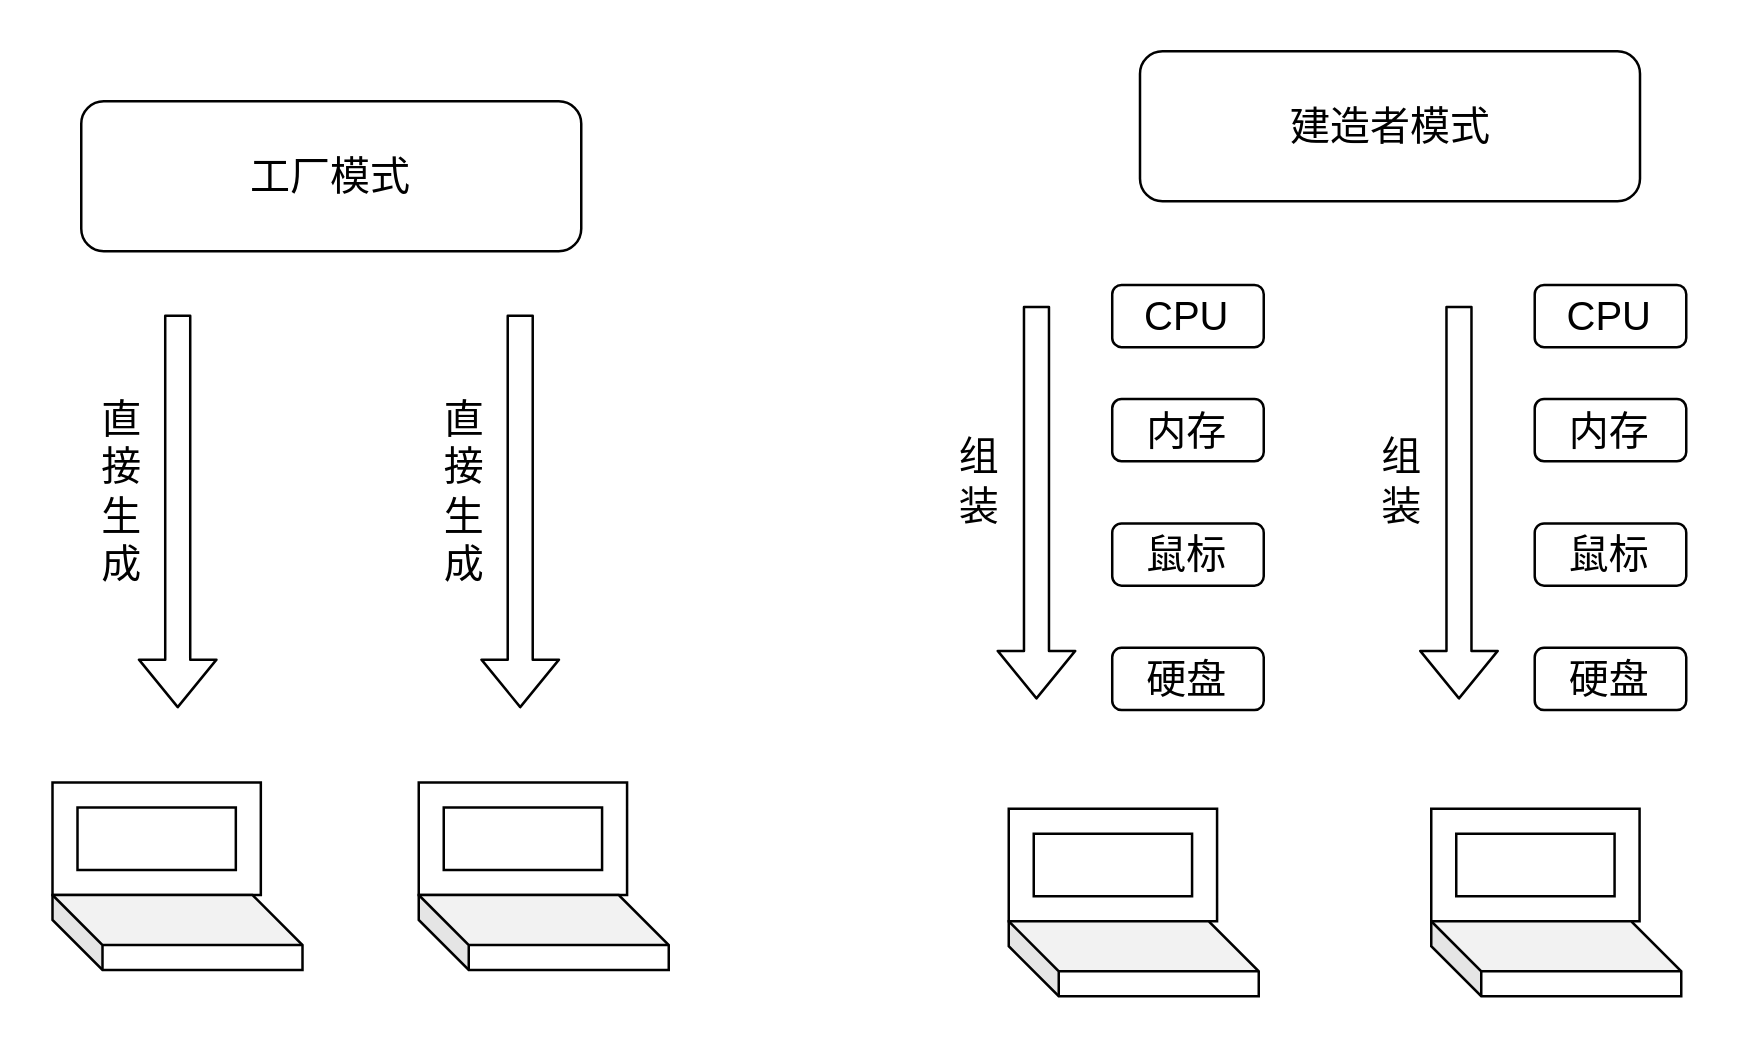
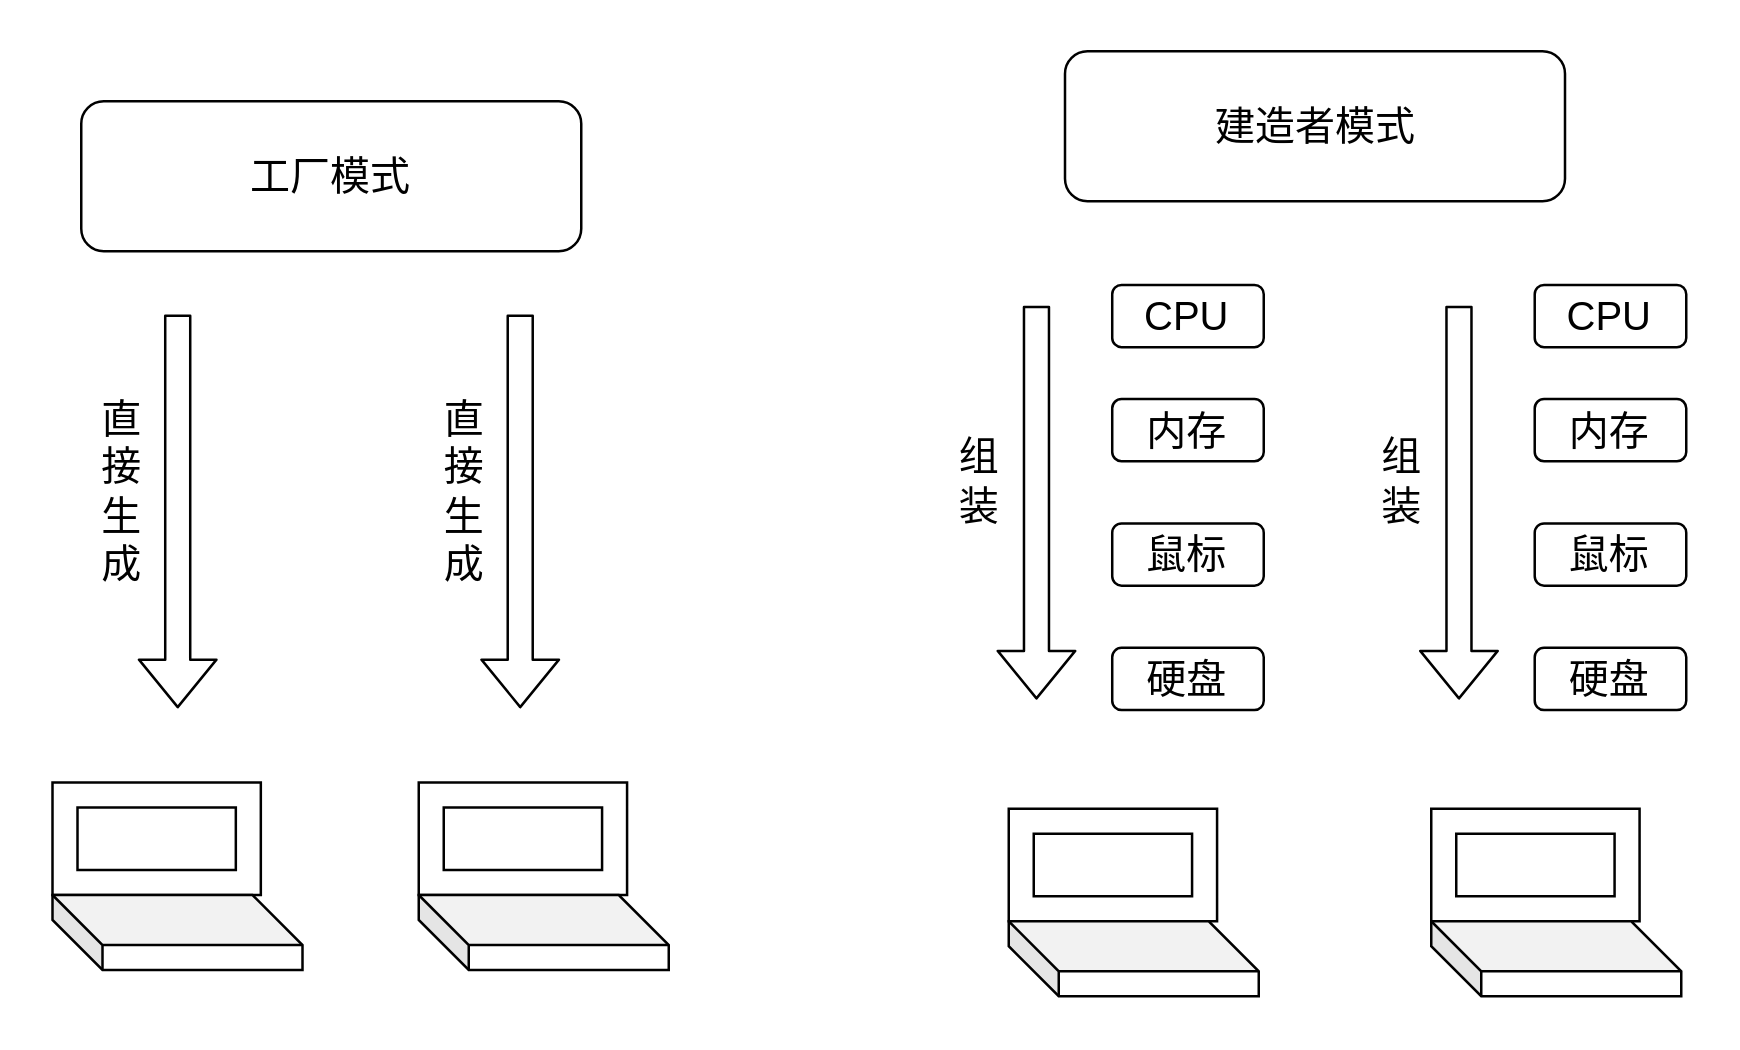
(1390, 126) -> (1315, 126)
